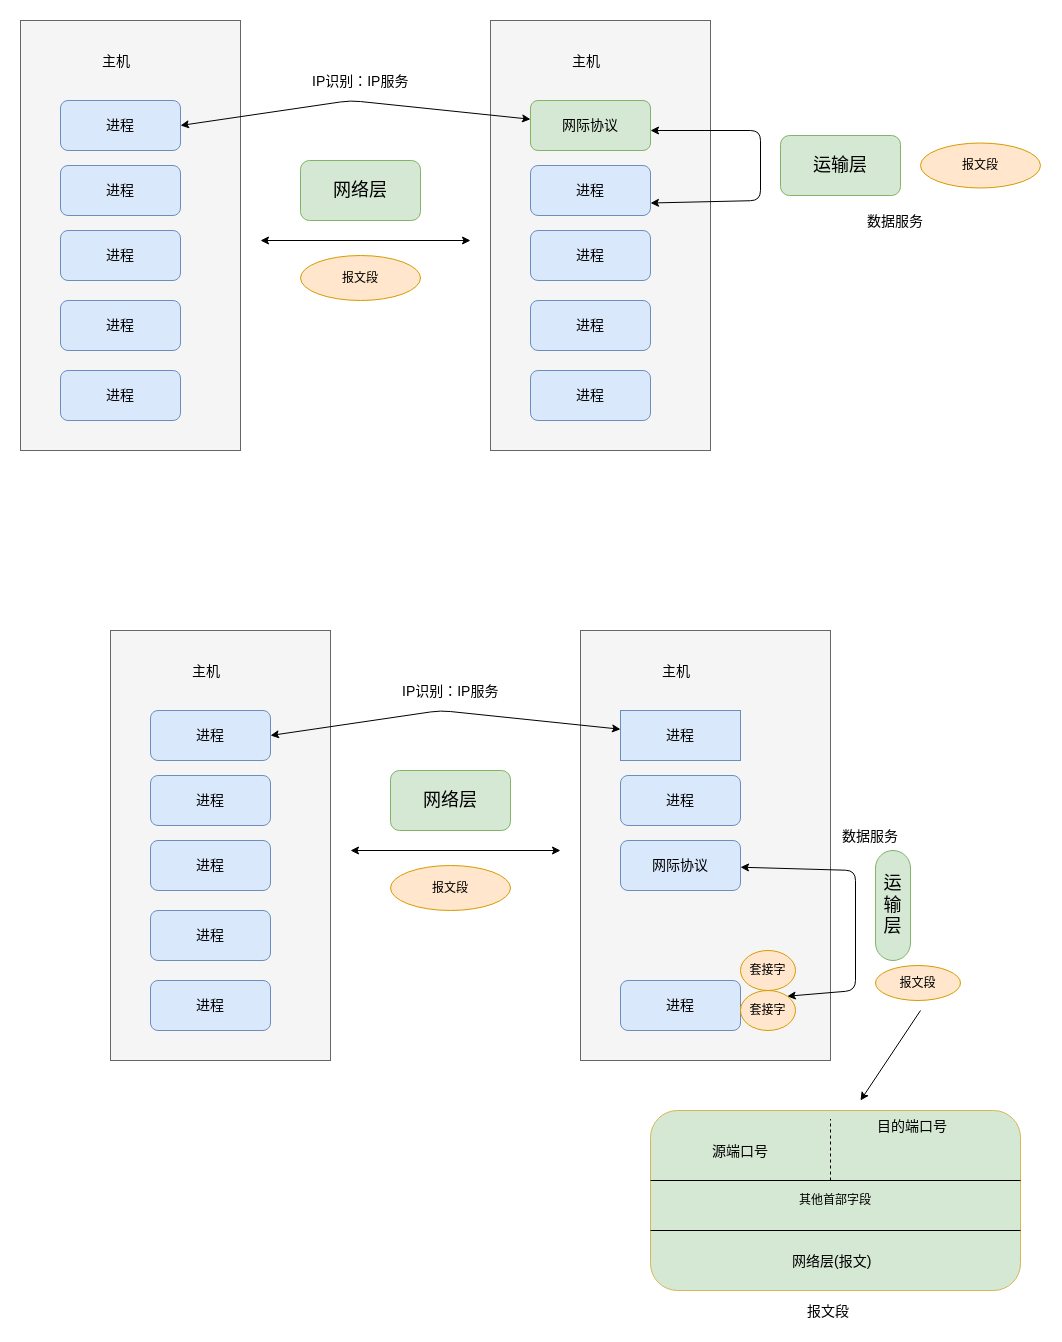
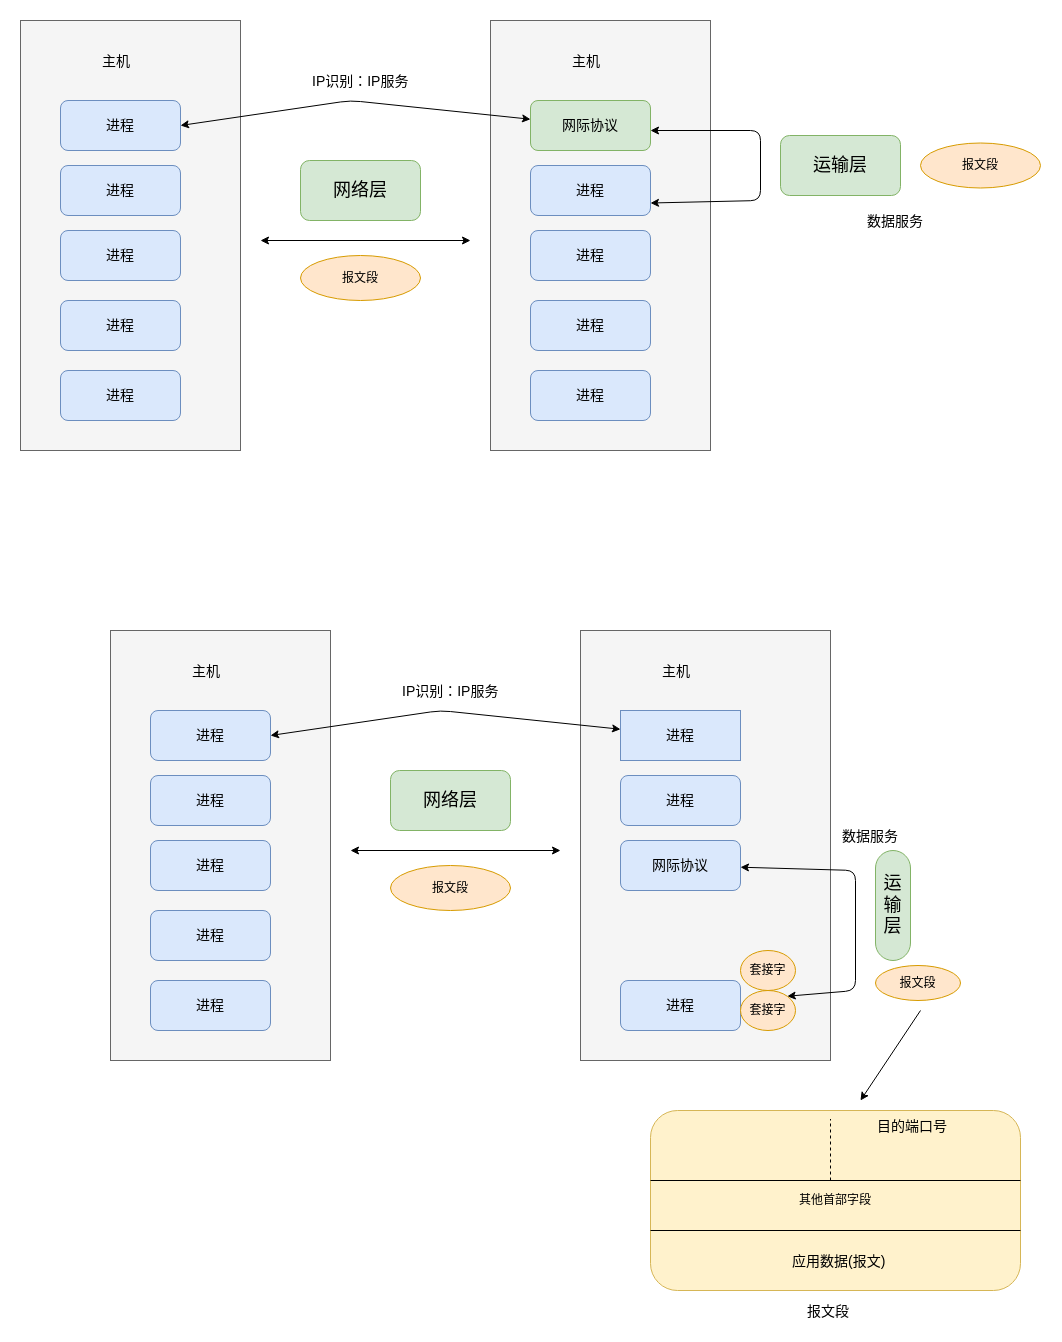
(746, 1151) -> none
(836, 1201) -> (836, 1201)
(829, 1261) -> (835, 1261)
